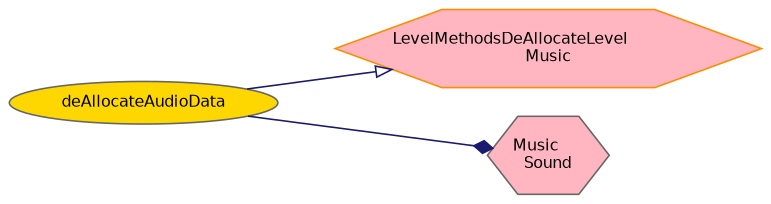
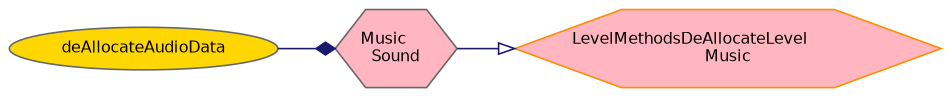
(311, 80) -> (478, 49)
